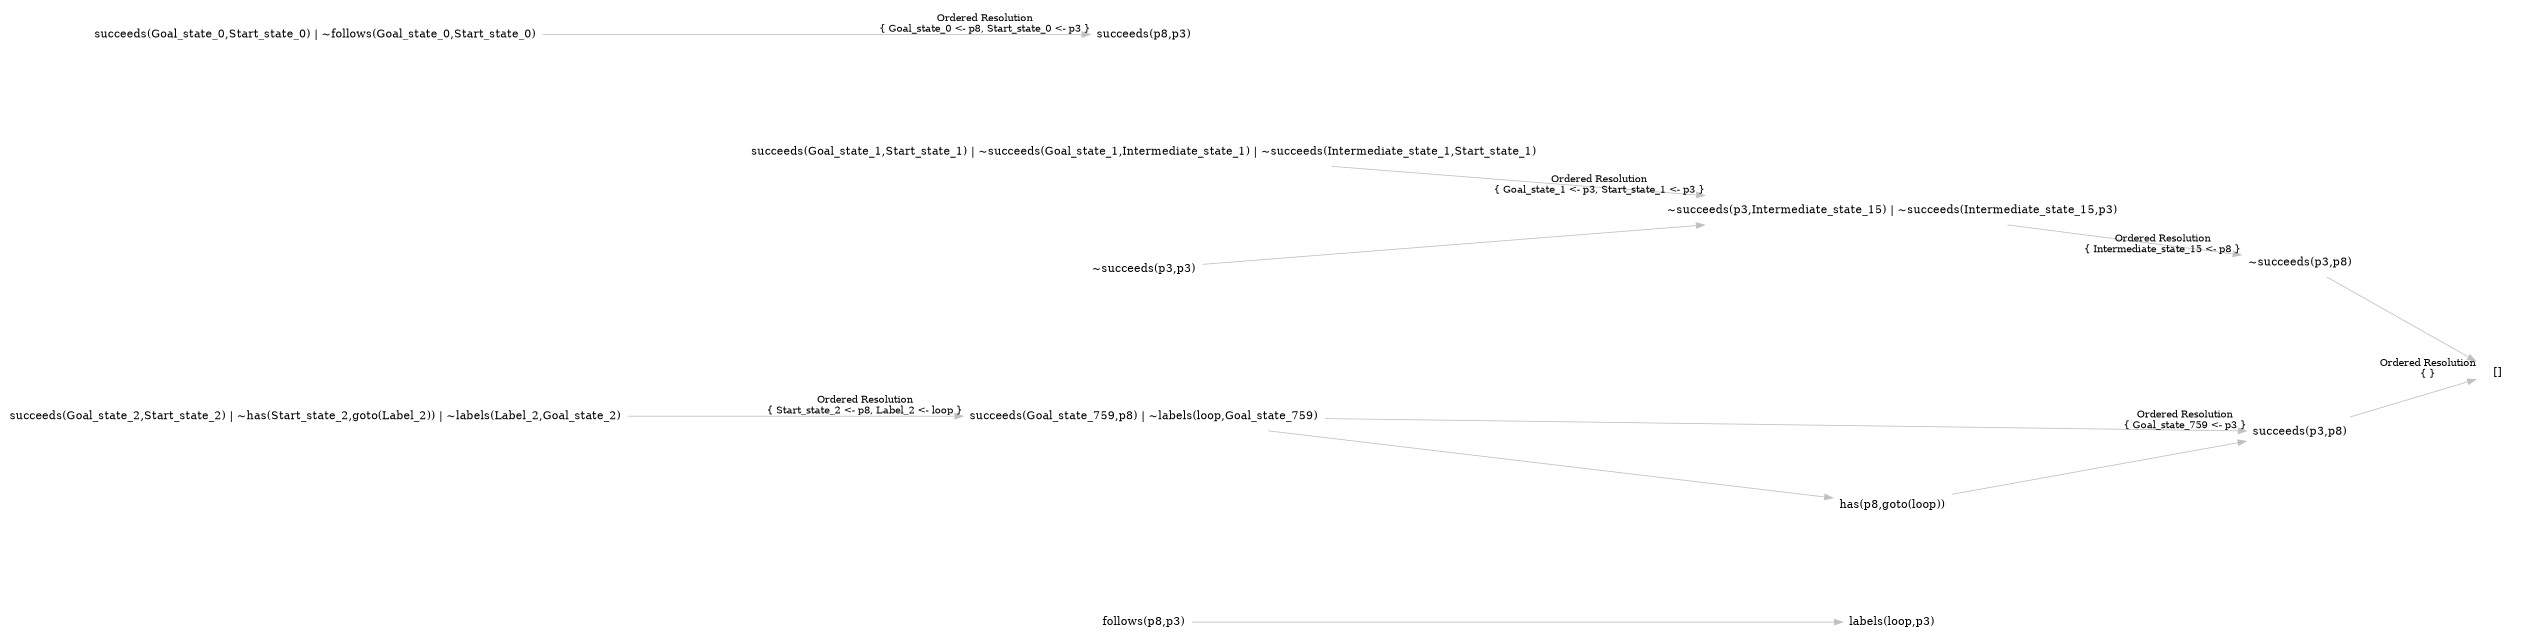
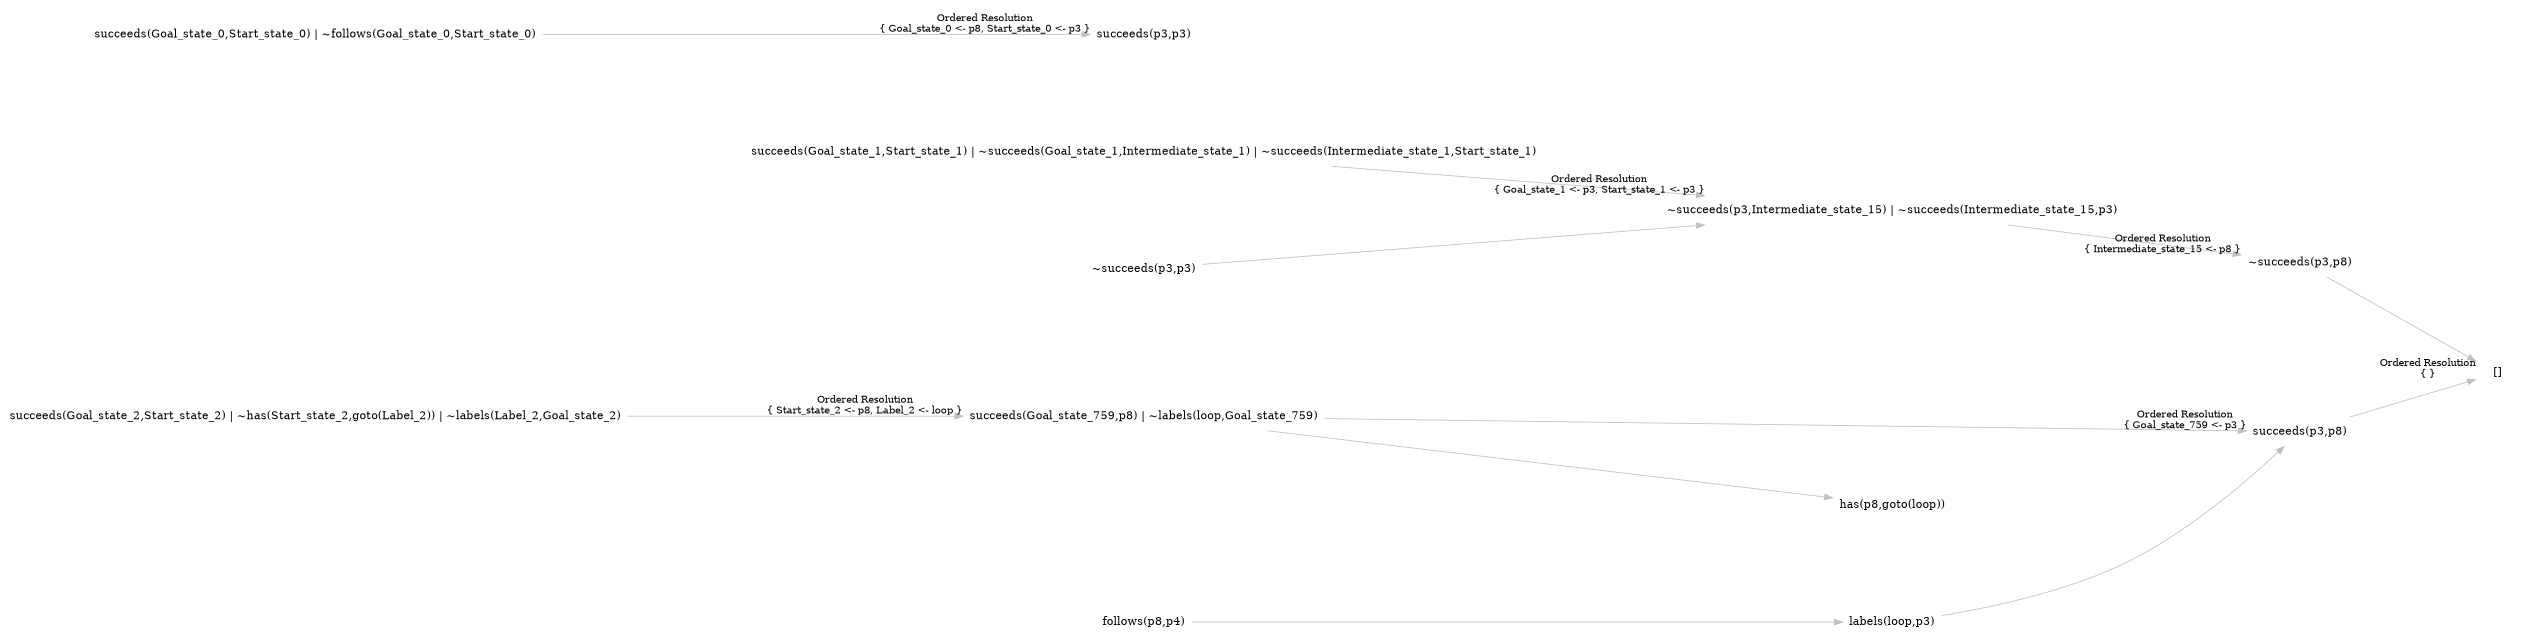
(1144, 34) -> (1144, 34)
(2095, 469) -> (2124, 563)
(1144, 622) -> (1144, 622)
